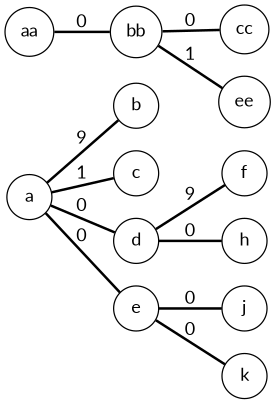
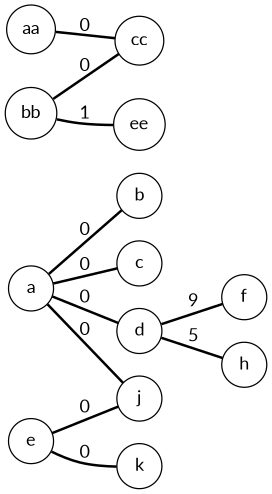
(82, 32) -> (85, 35)
(82, 139) -> (85, 230)
(82, 174) -> (85, 265)
(190, 232) -> (194, 337)
(83, 253) -> (85, 344)
